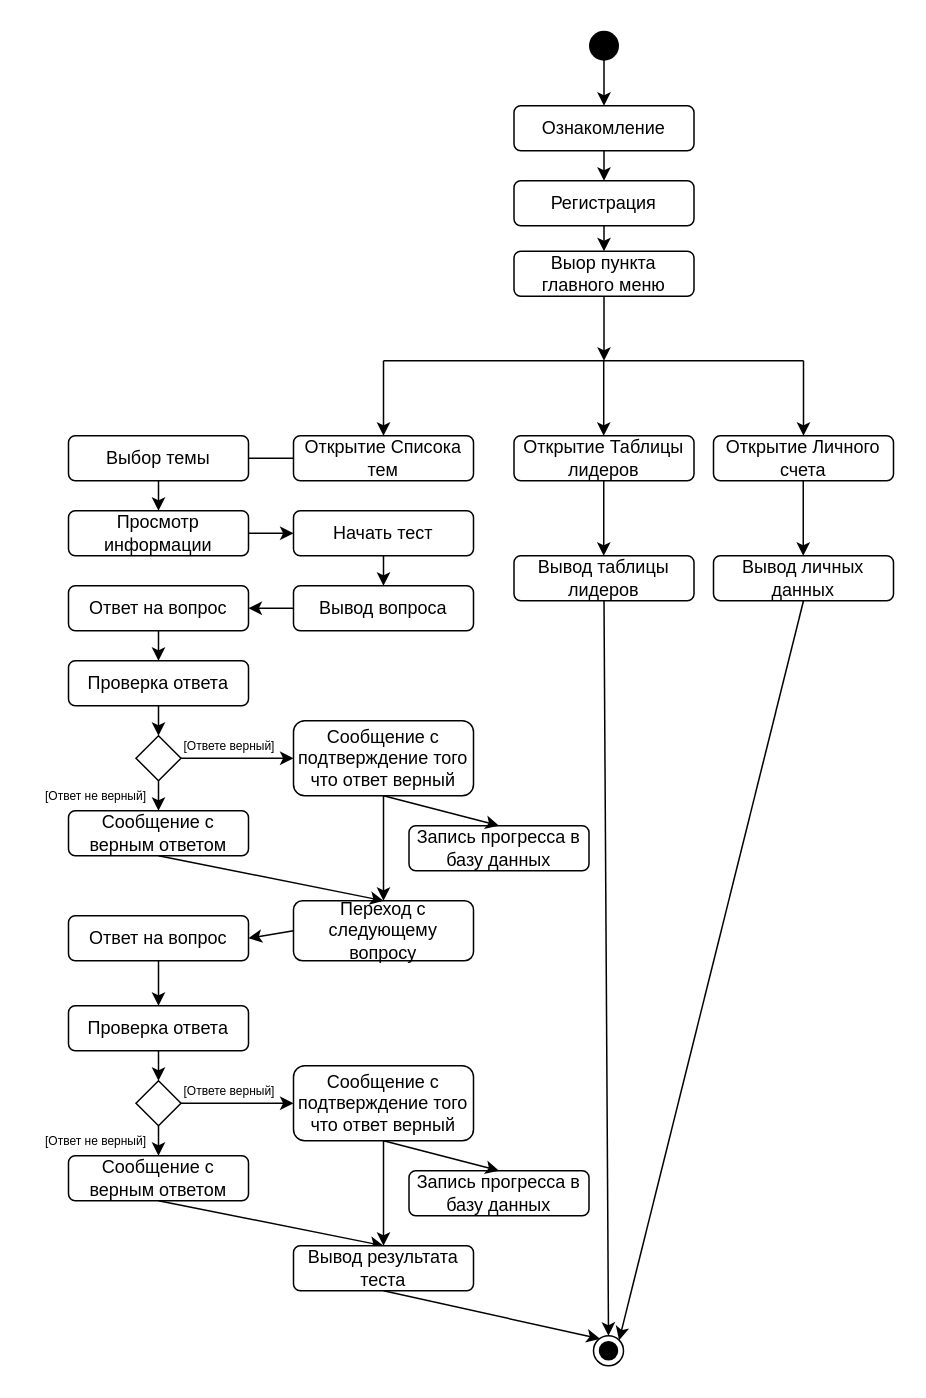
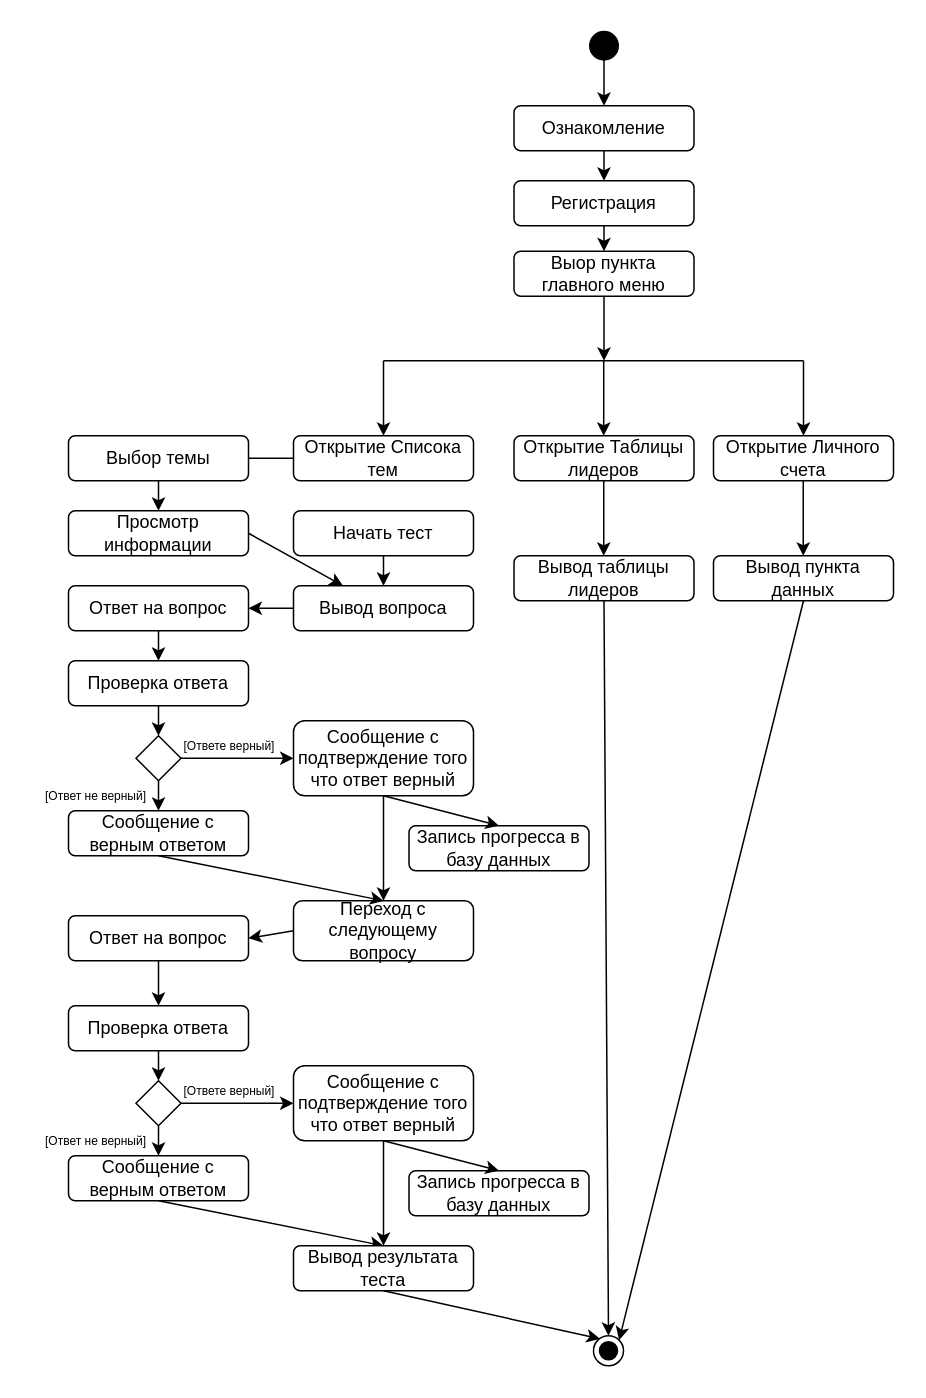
(265, 533) -> (291, 557)
(803, 578) -> (803, 578)
